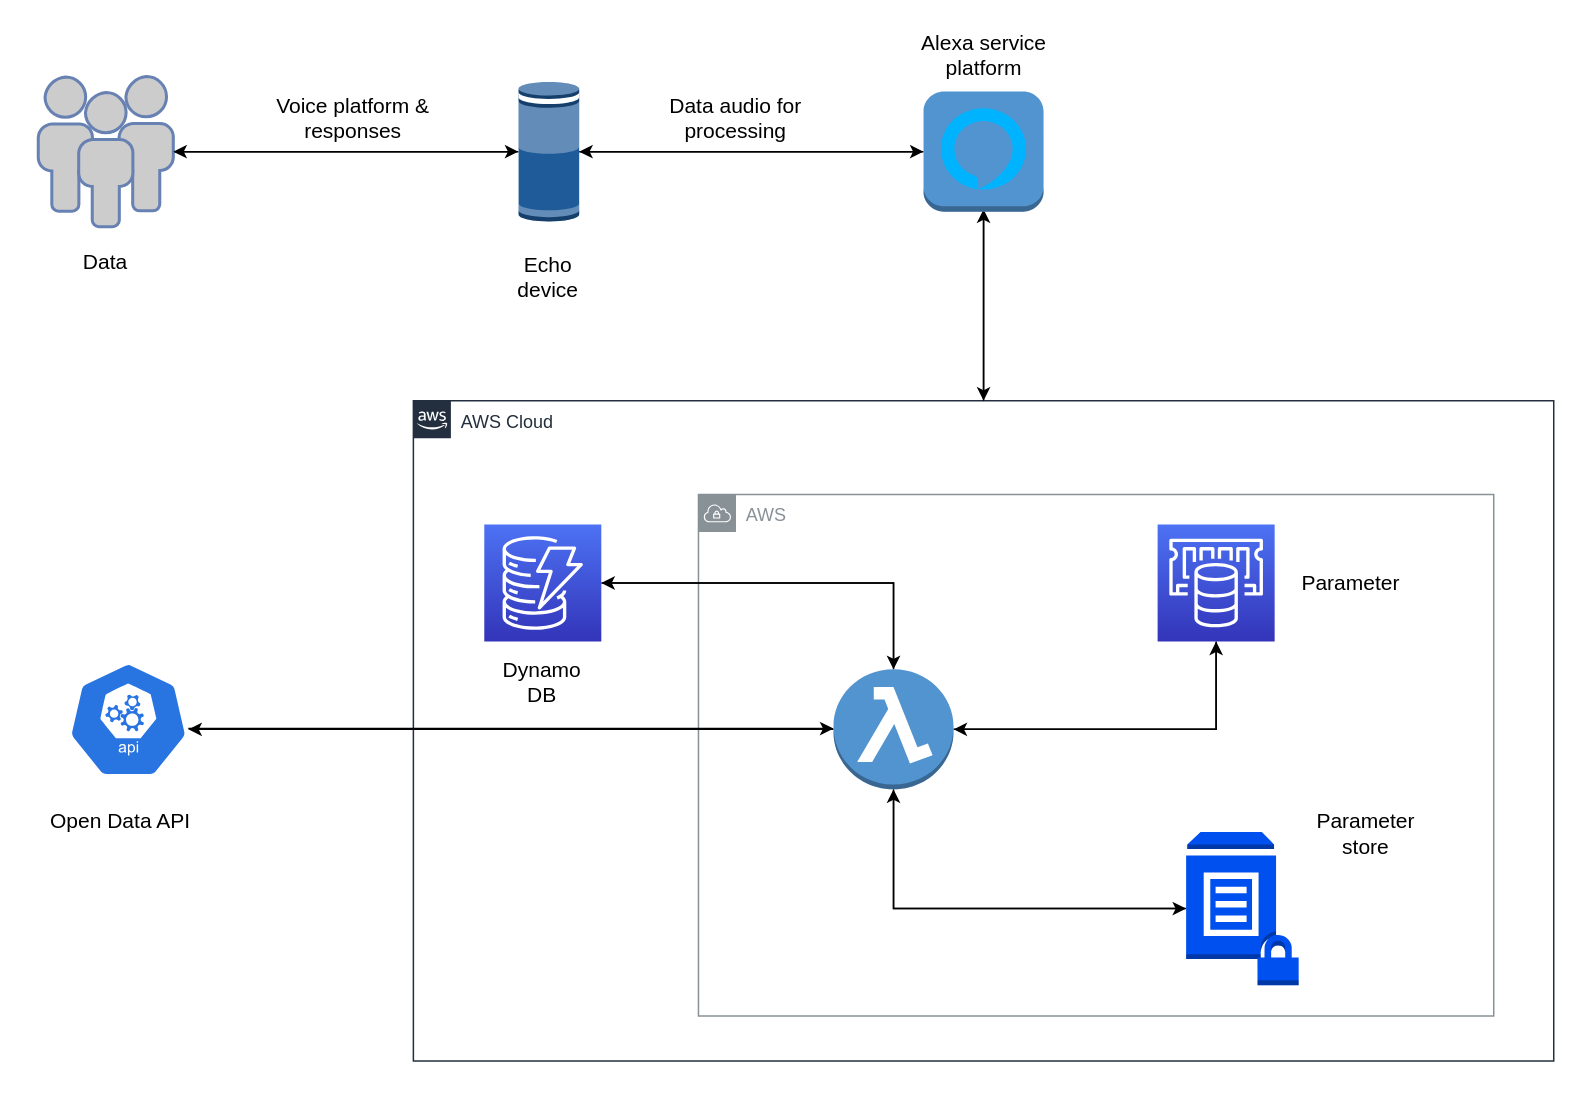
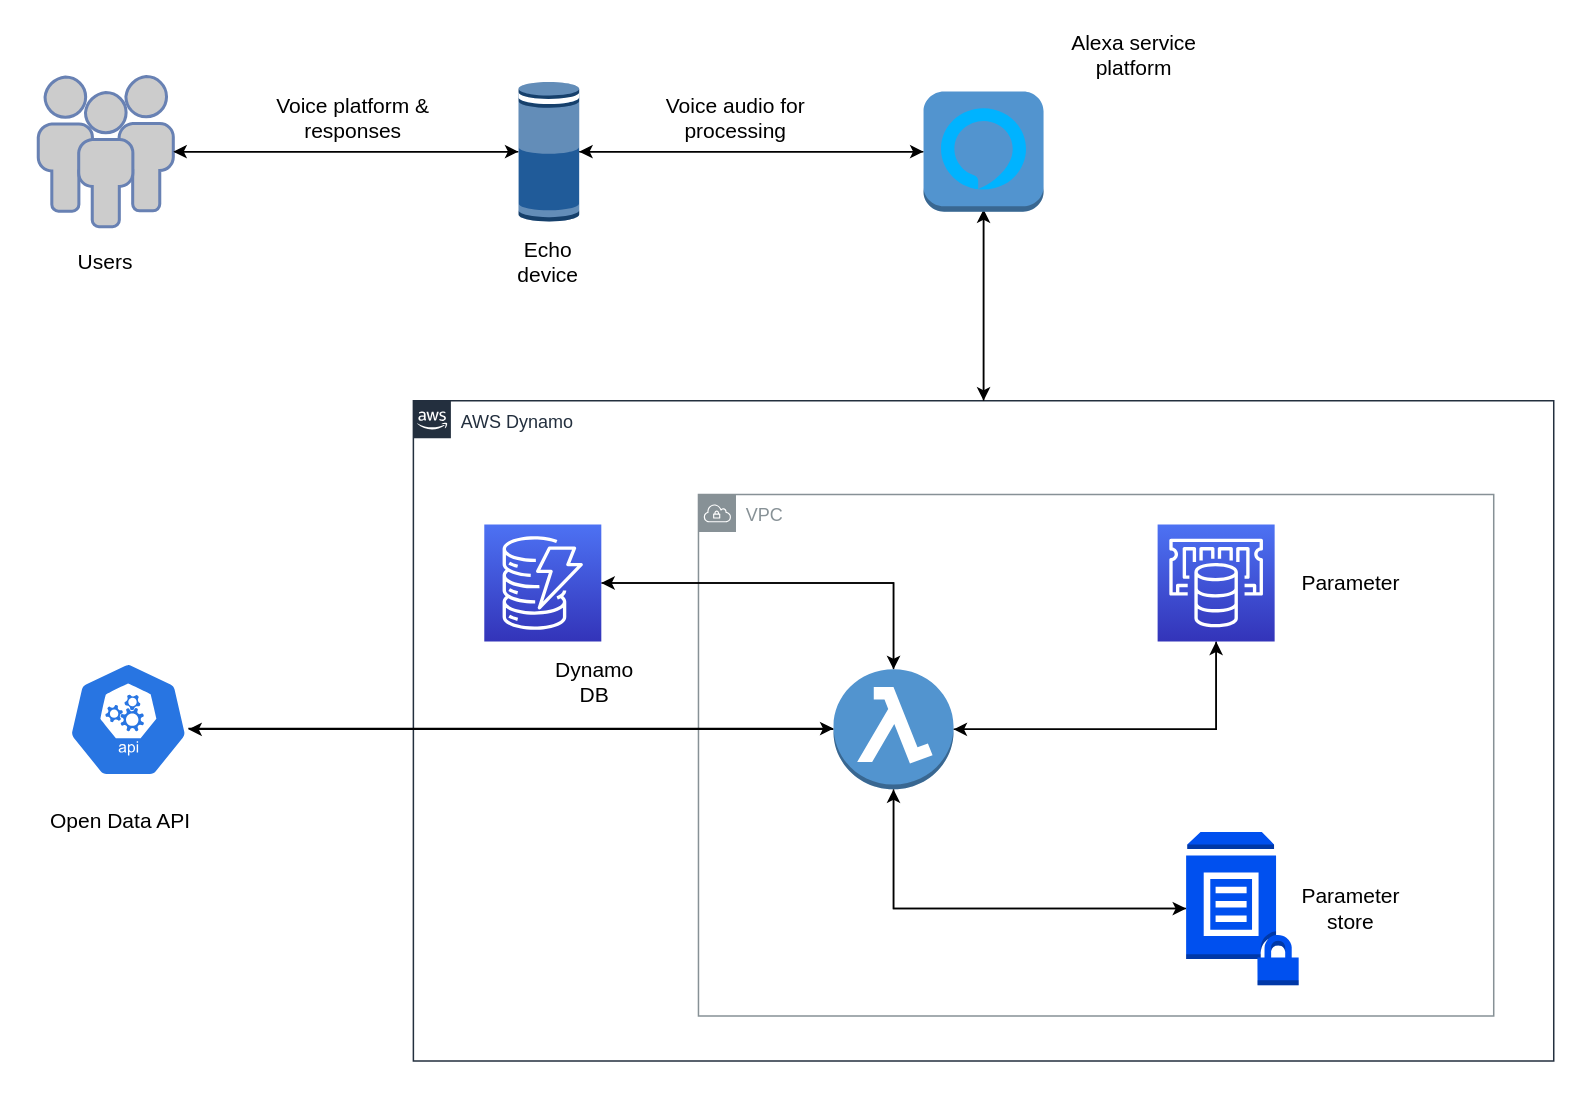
(983, 54) -> (1133, 54)
(736, 118) -> (736, 118)
(106, 262) -> (106, 262)
(549, 277) -> (549, 262)
(502, 423) -> (509, 423)
(761, 516) -> (761, 516)
(543, 682) -> (595, 682)
(1366, 833) -> (1351, 908)
